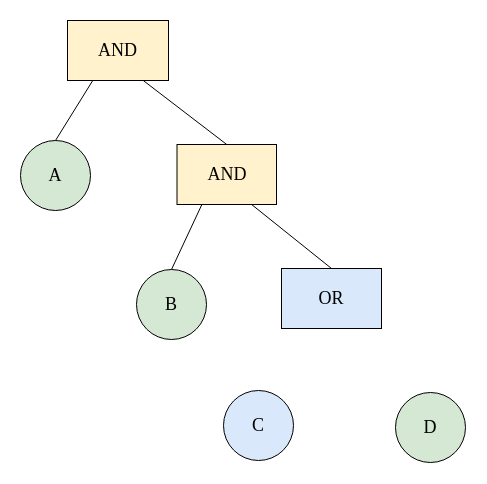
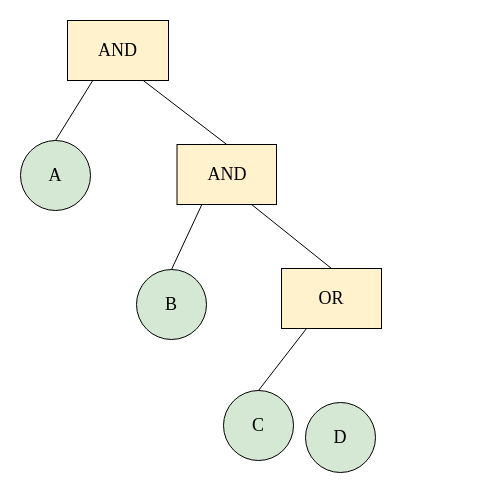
(332, 299) -> (332, 299)
none -> (283, 360)
(259, 426) -> (259, 426)
(431, 428) -> (341, 438)
